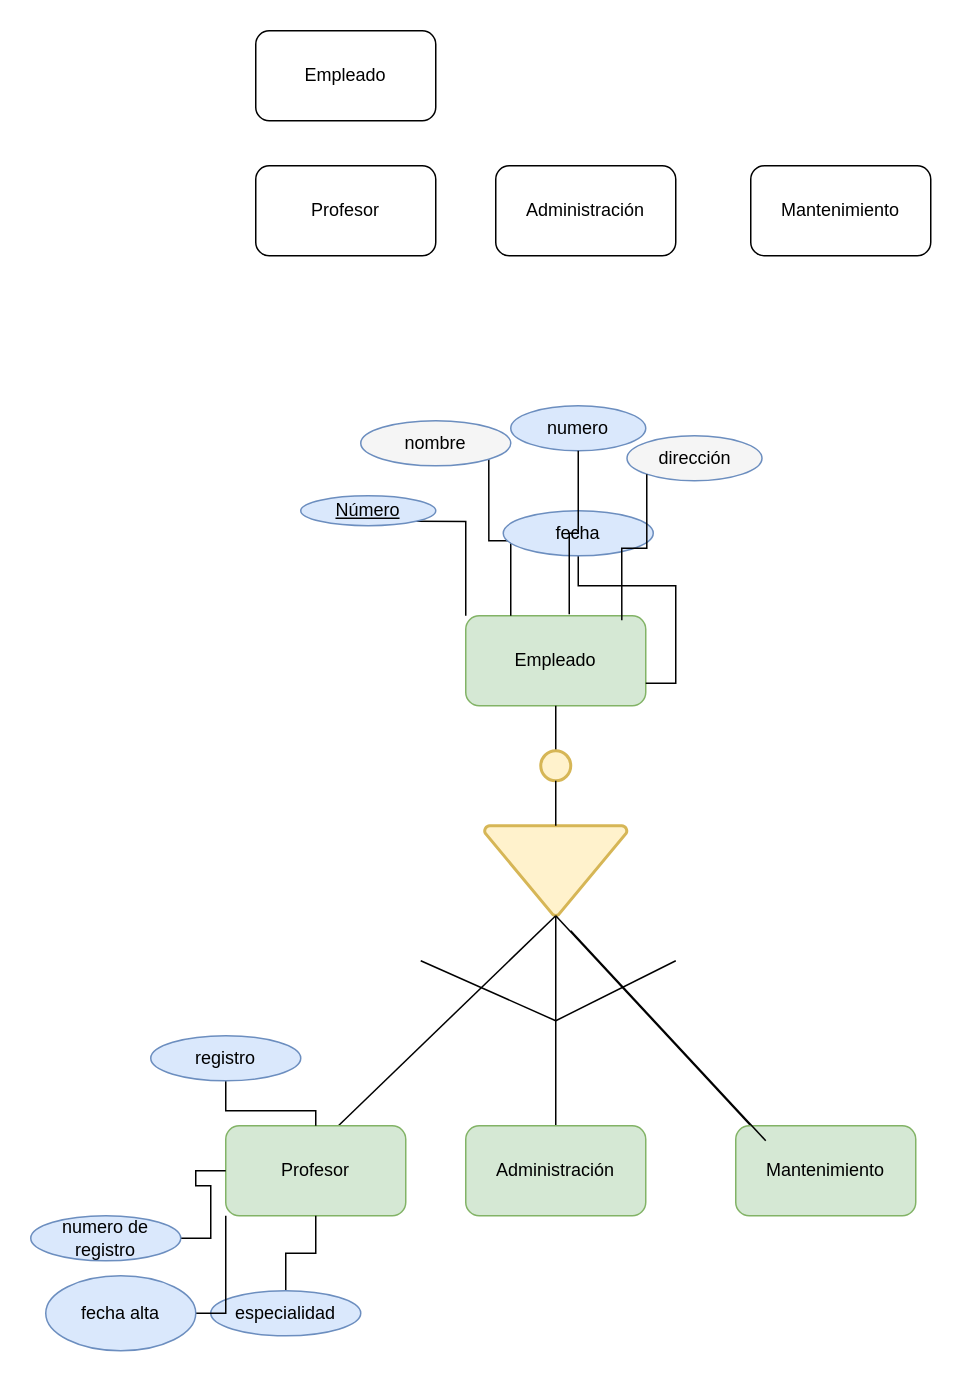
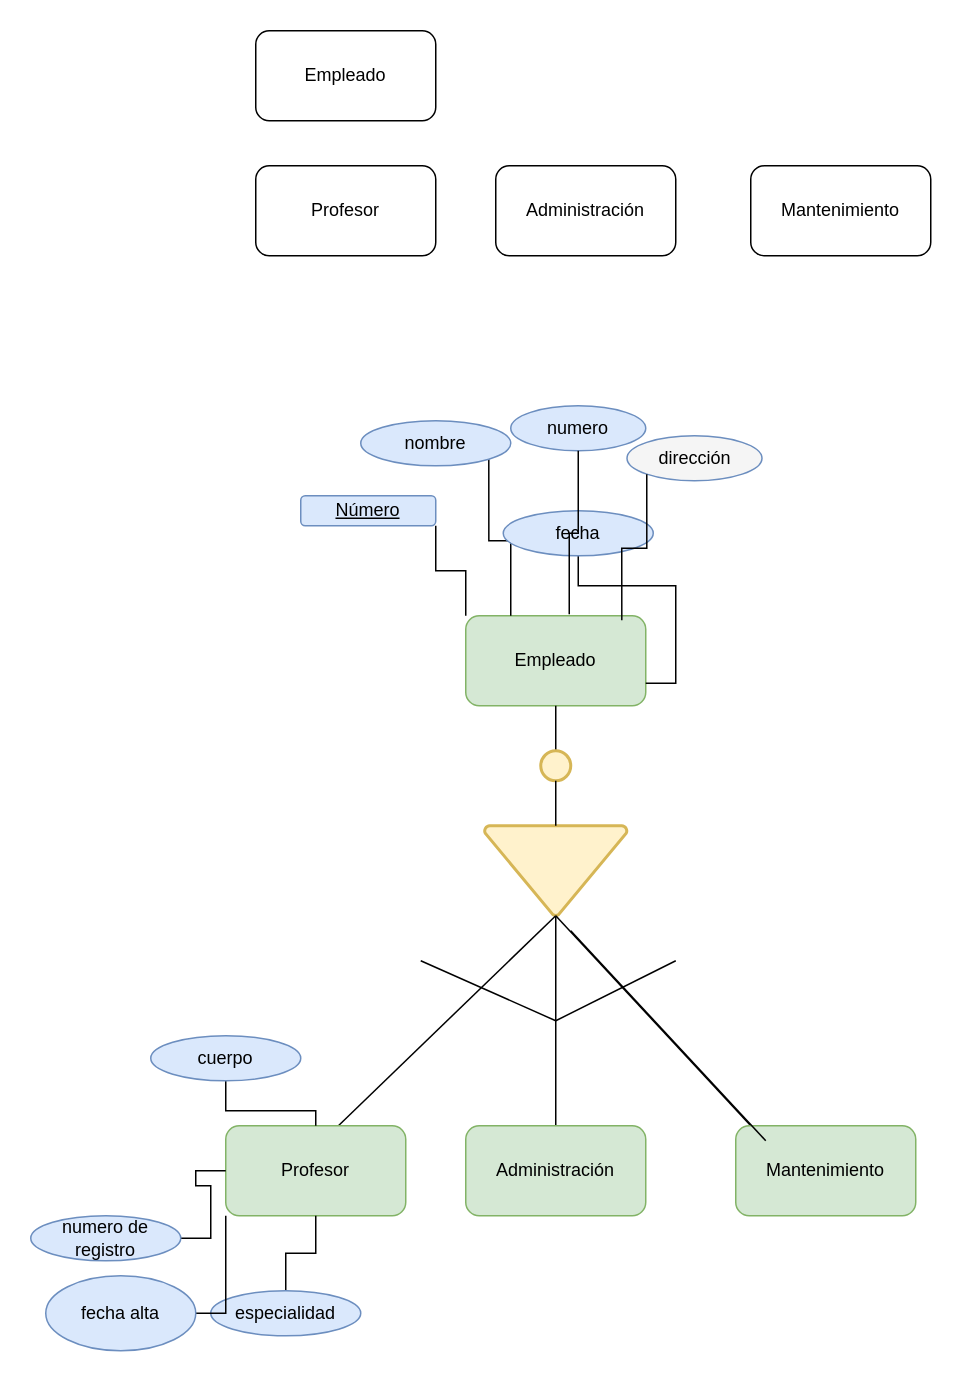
(436, 443) -> (436, 443)
(368, 511) -> (368, 511)
(226, 1058) -> (226, 1058)
